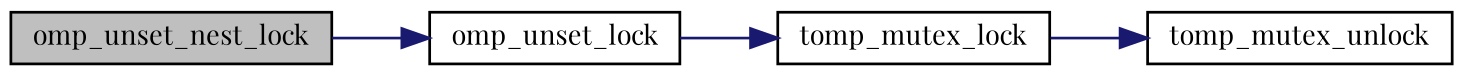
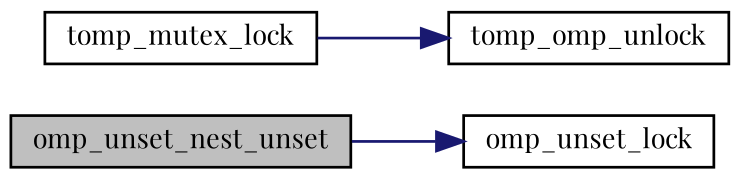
(171, 38) -> (181, 141)
(715, 38) -> none
(1300, 38) -> (589, 38)
